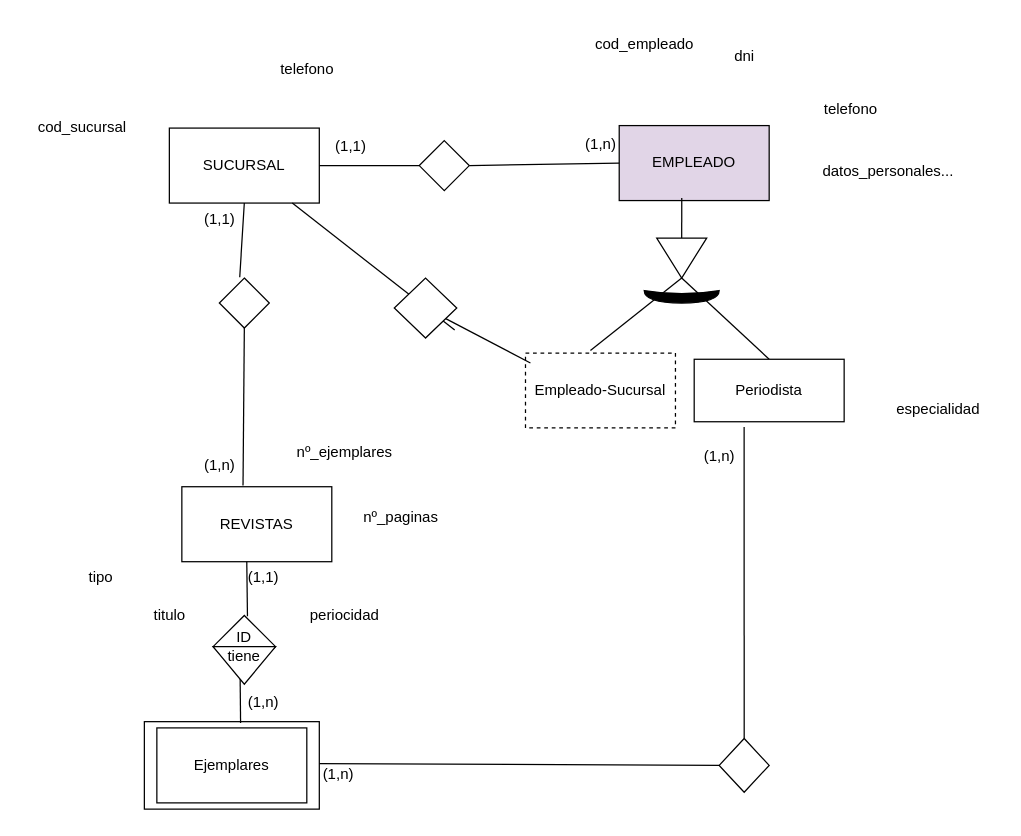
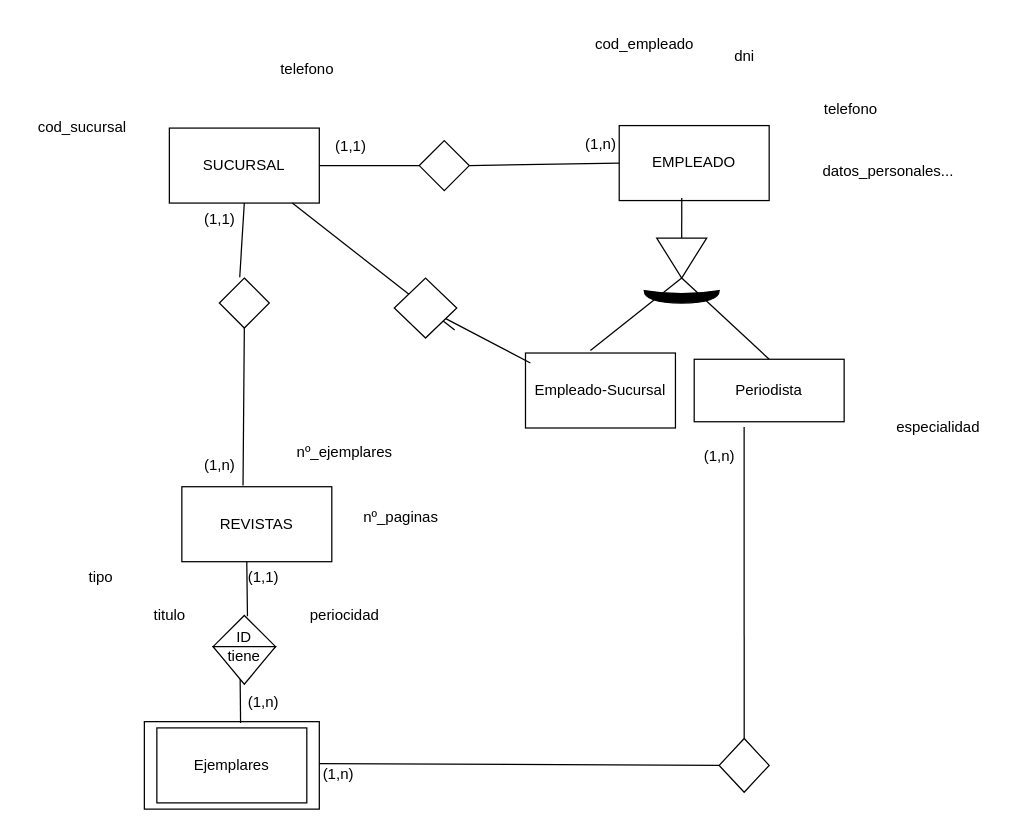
(694, 163) -> (694, 163)
(601, 391) -> (601, 391)
(938, 409) -> (938, 428)
